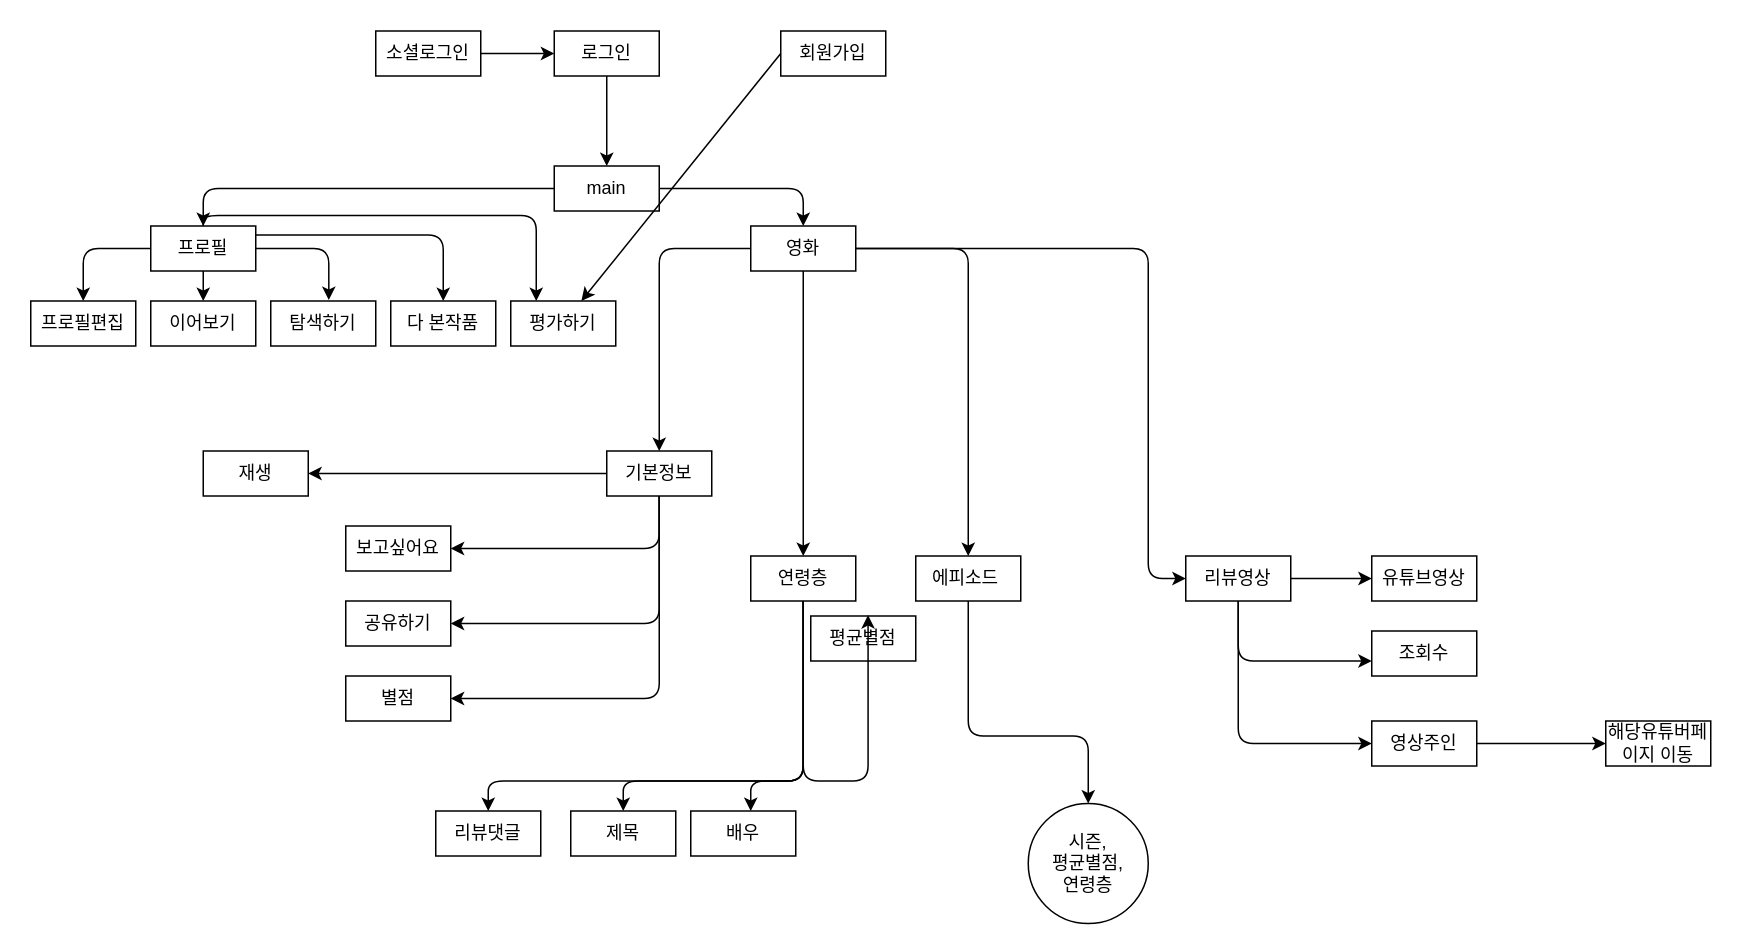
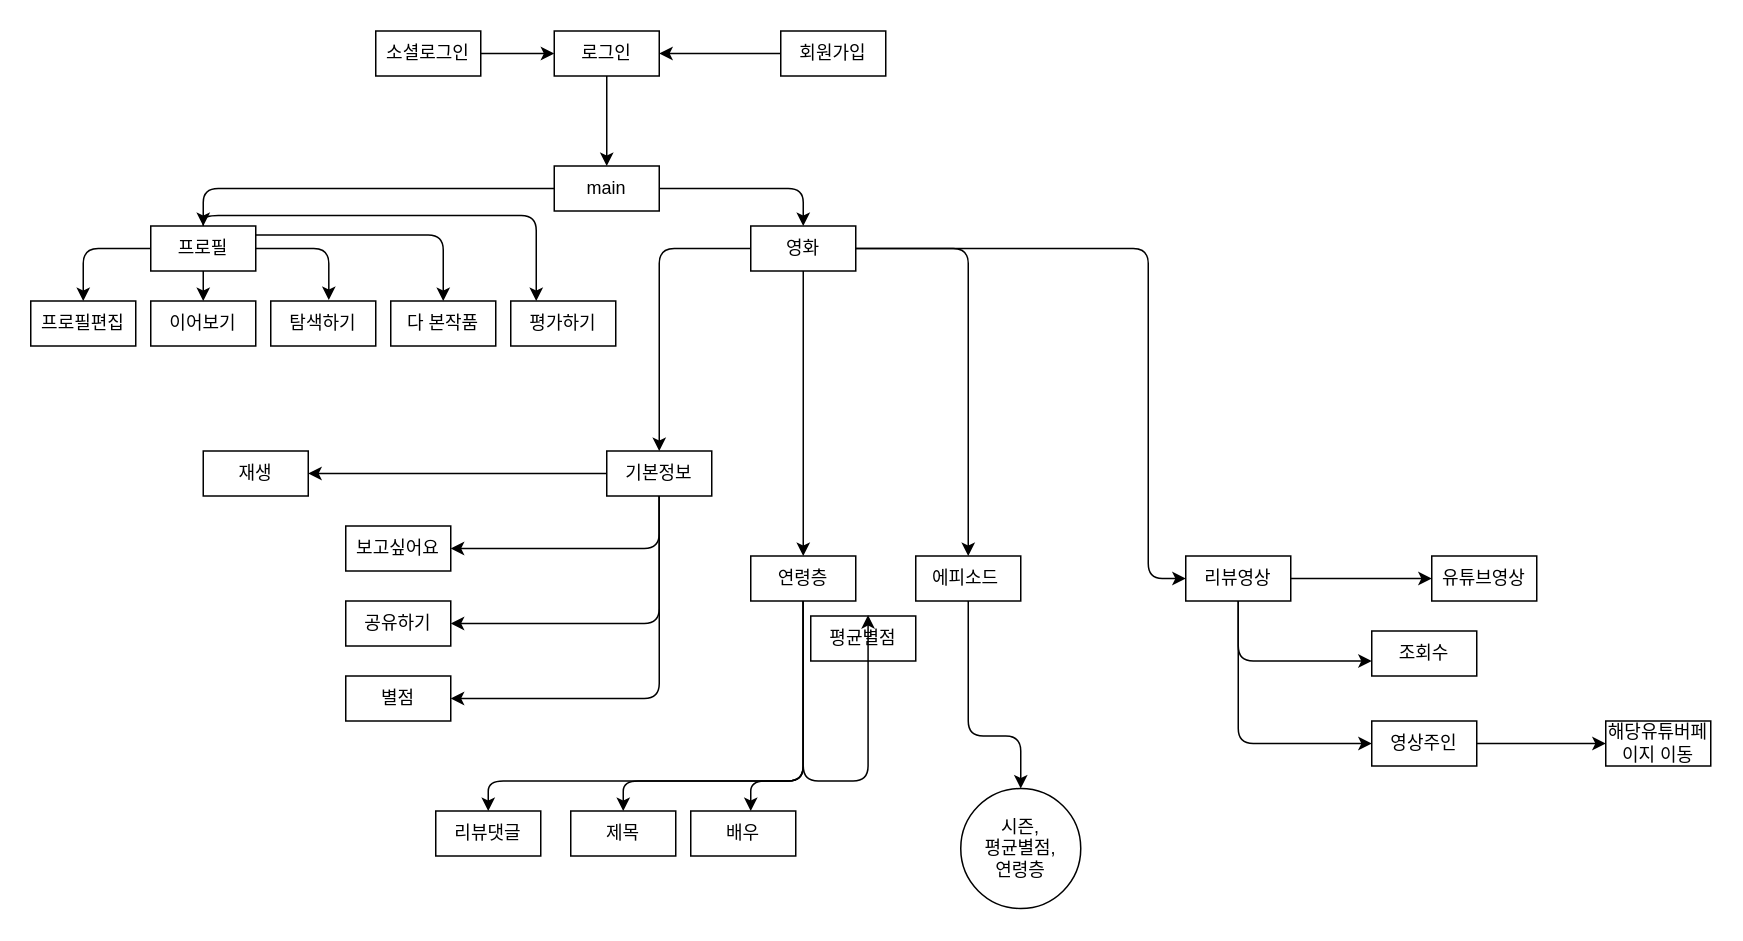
(684, 173) -> (725, 53)
(1424, 578) -> (1484, 578)
(1088, 863) -> (1021, 848)
